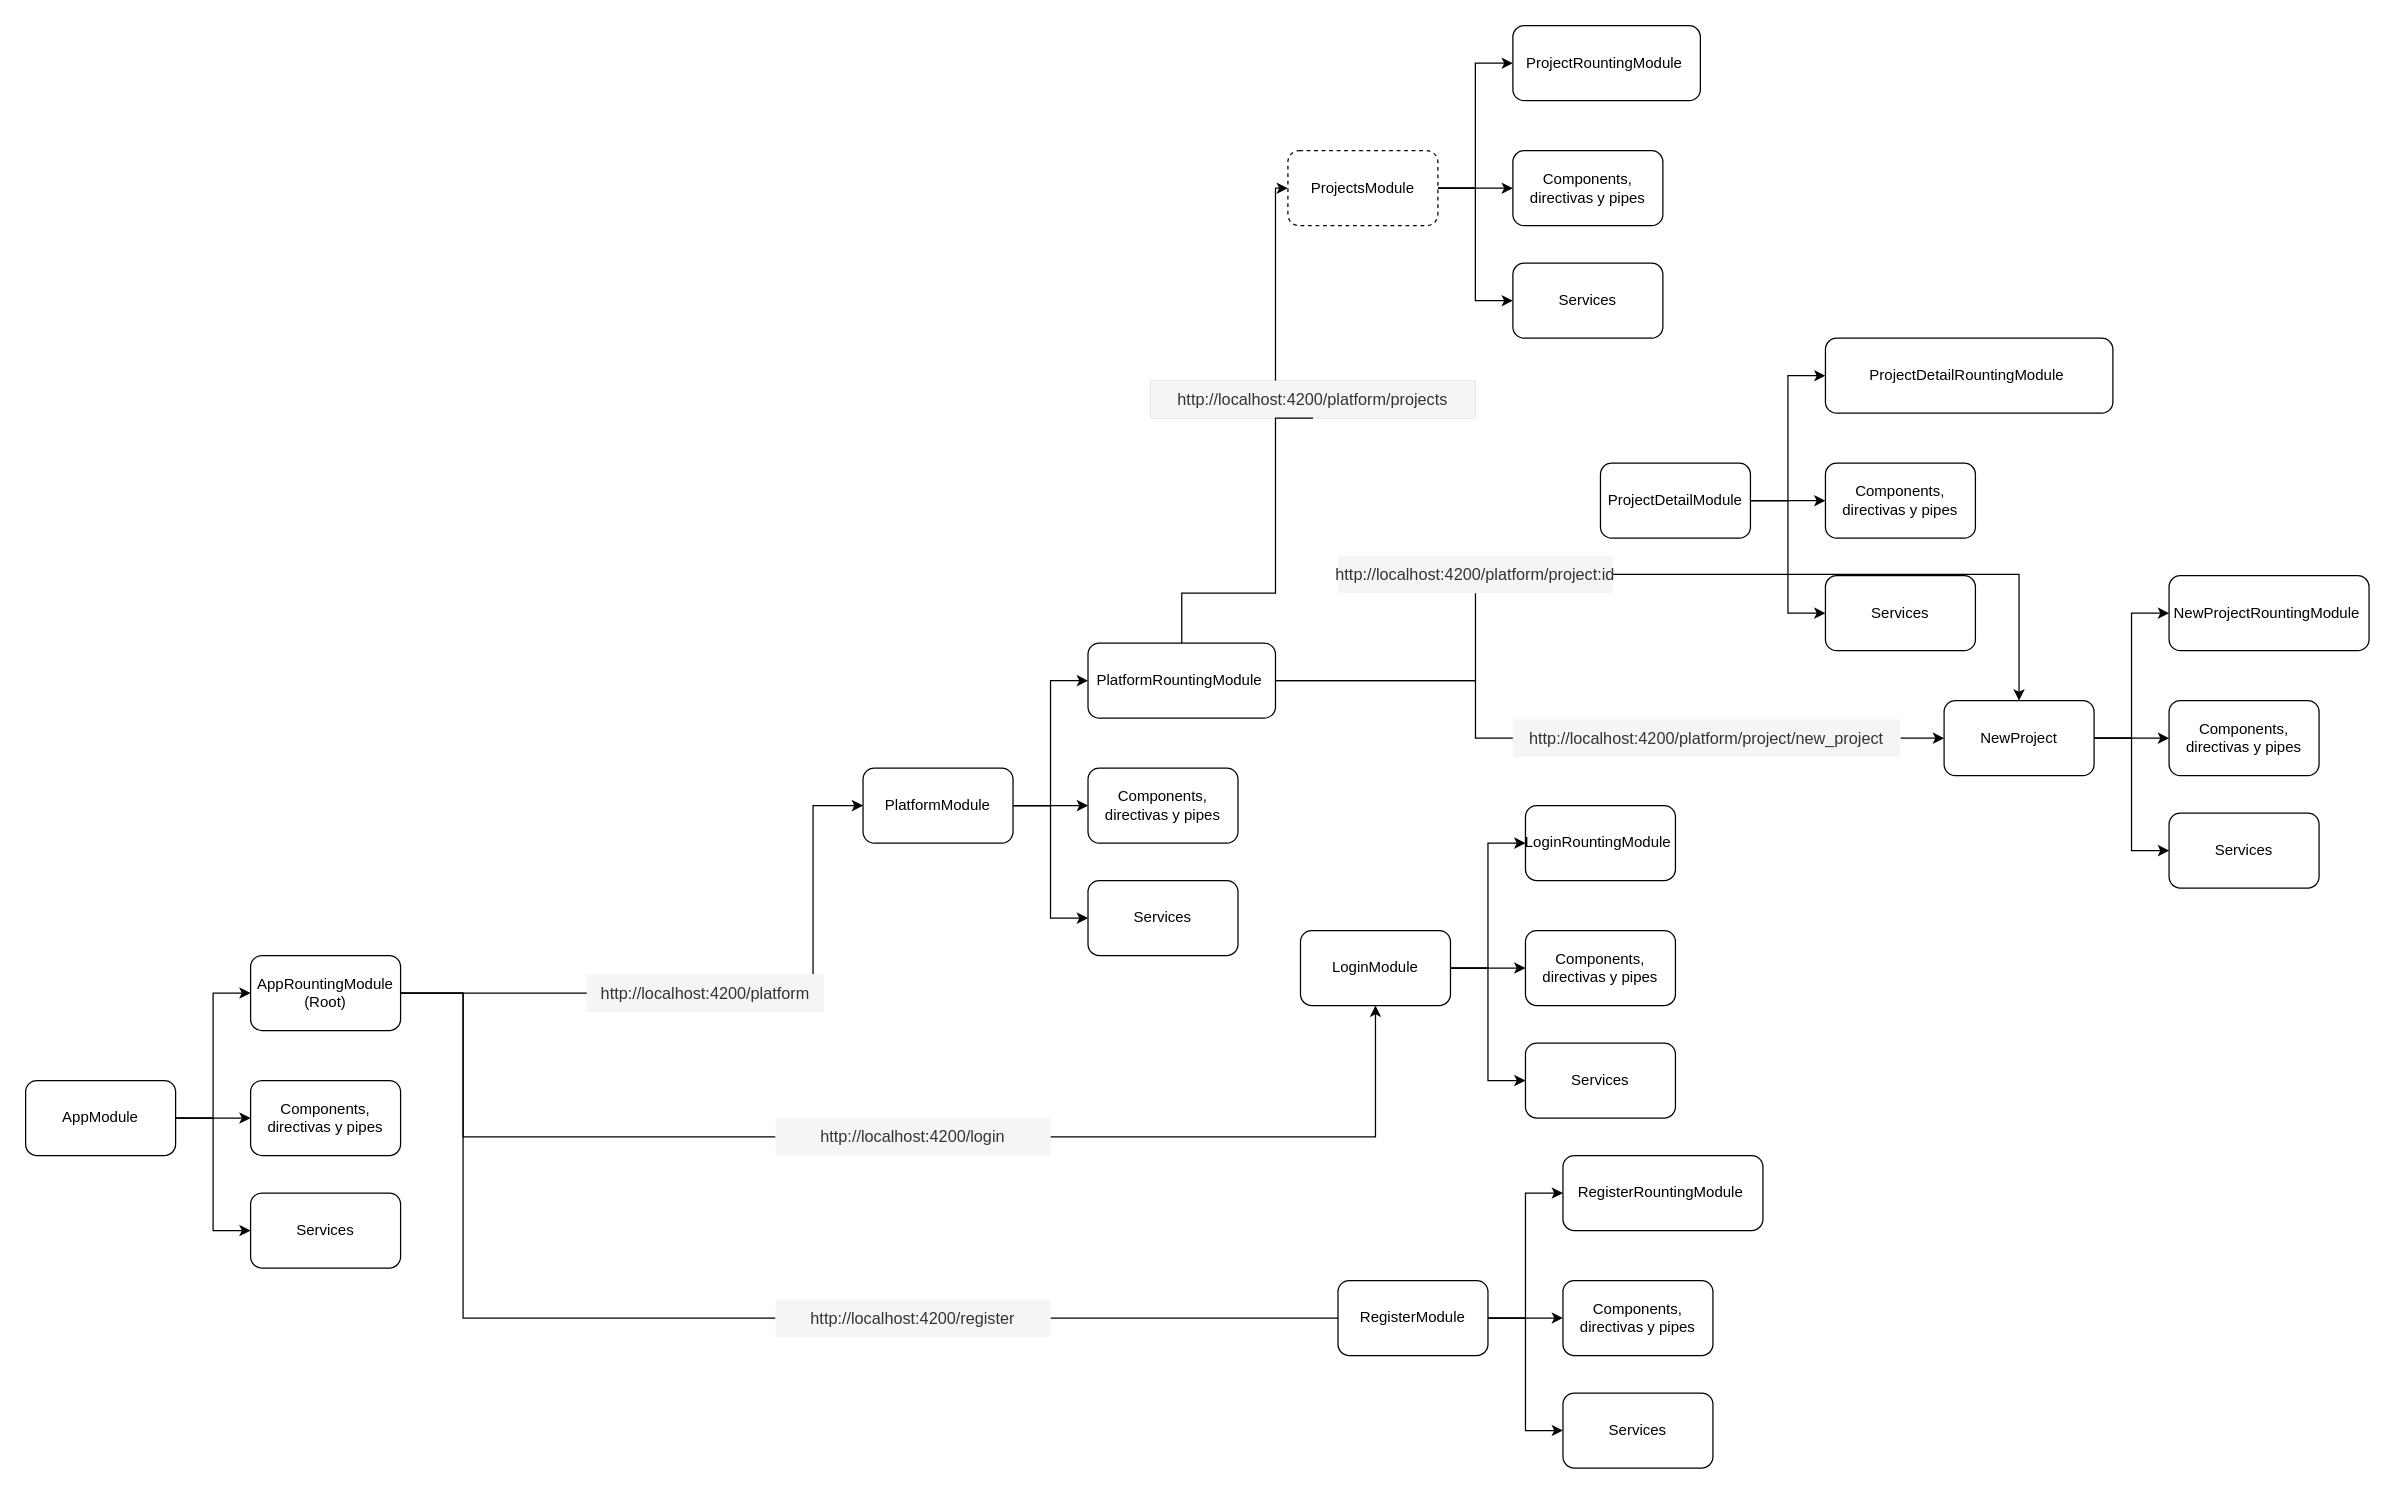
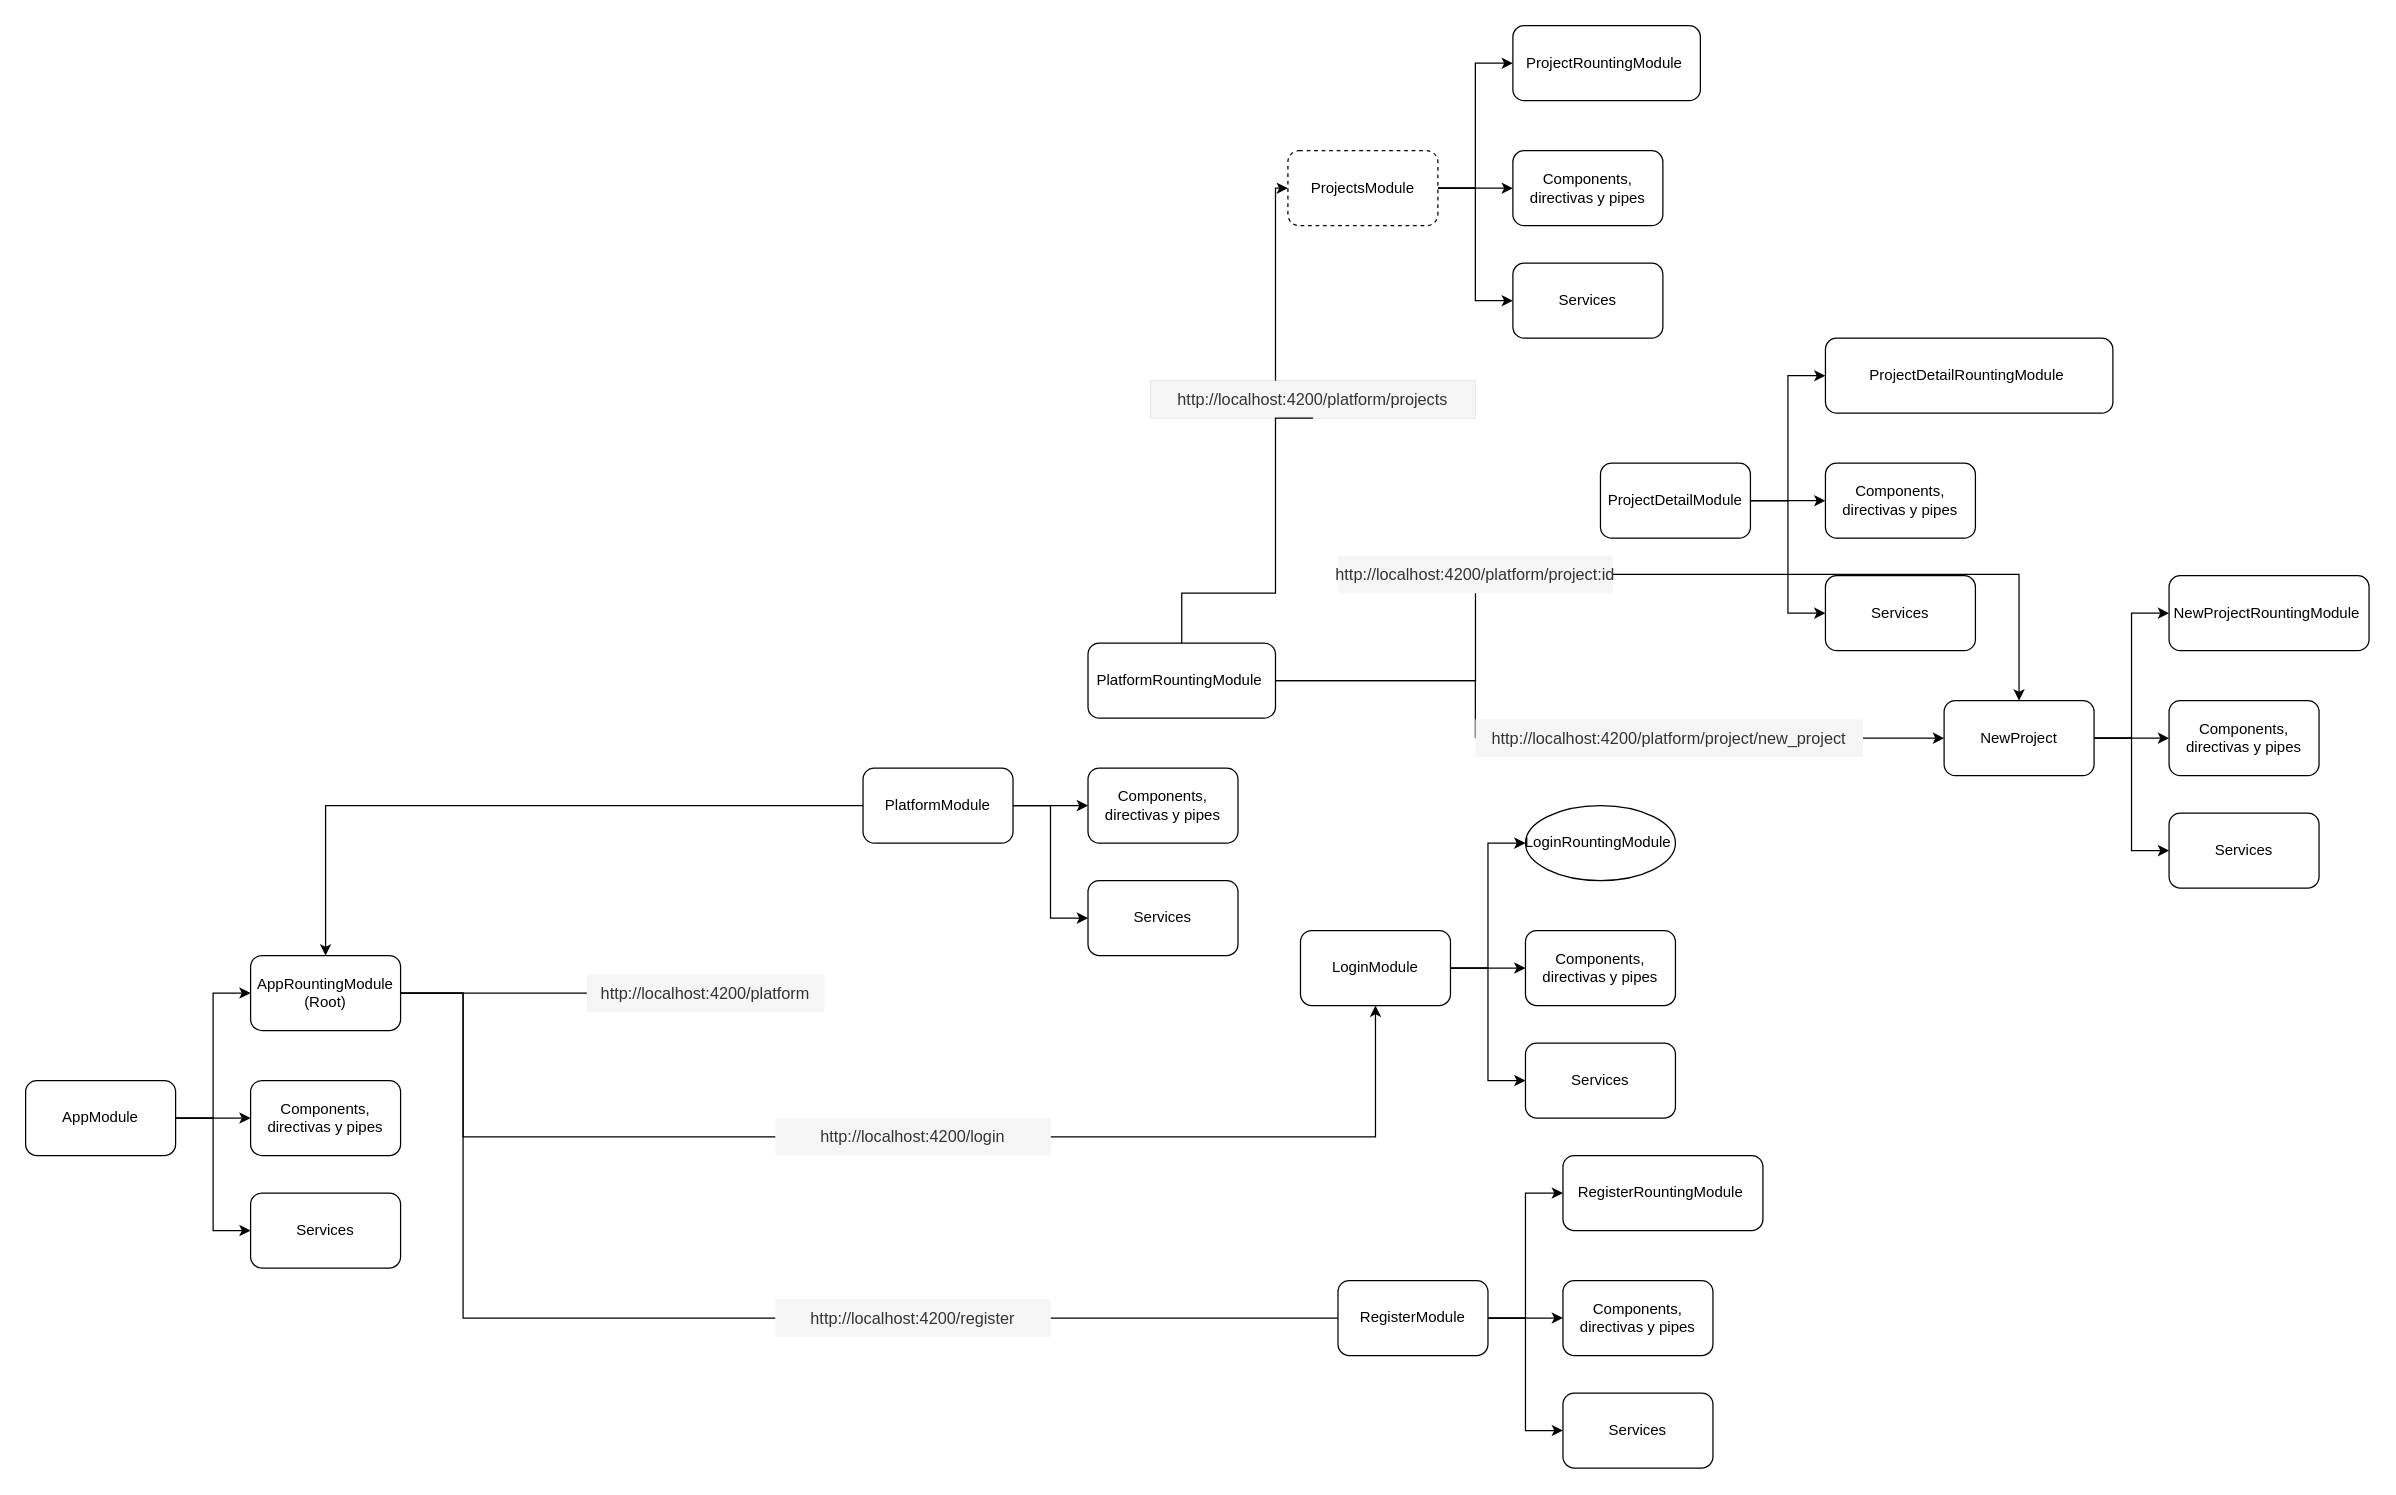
(1051, 728) -> (497, 806)
(1707, 738) -> (1669, 738)
(1601, 843) -> (1601, 843)
(813, 891) -> none
